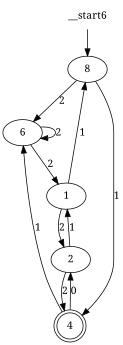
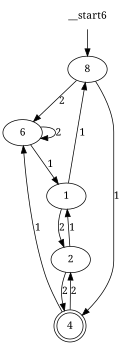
(50, 164) -> (50, 164)
(74, 291) -> (74, 291)
